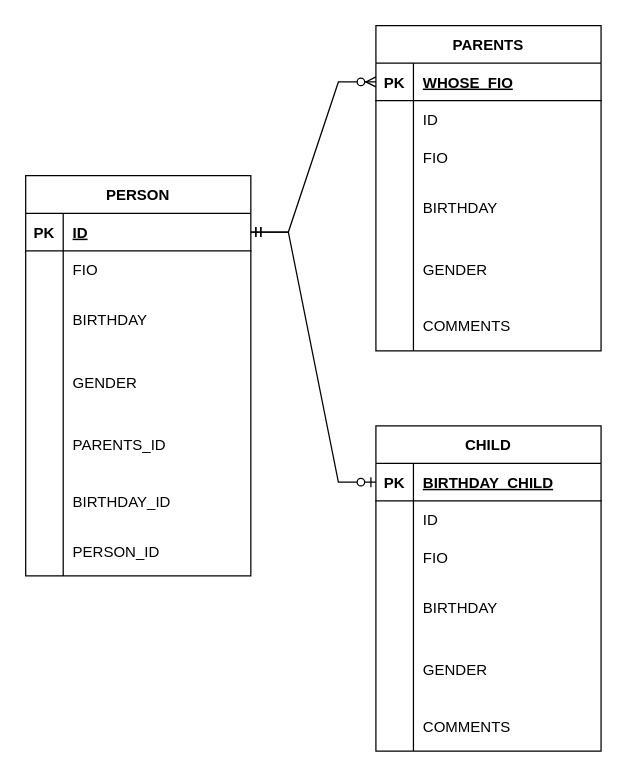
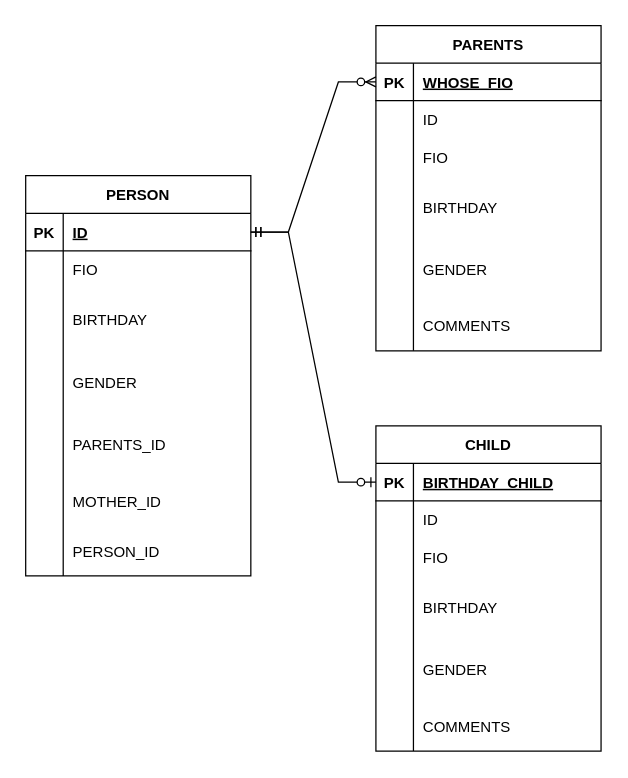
(119, 501) -> (110, 501)
